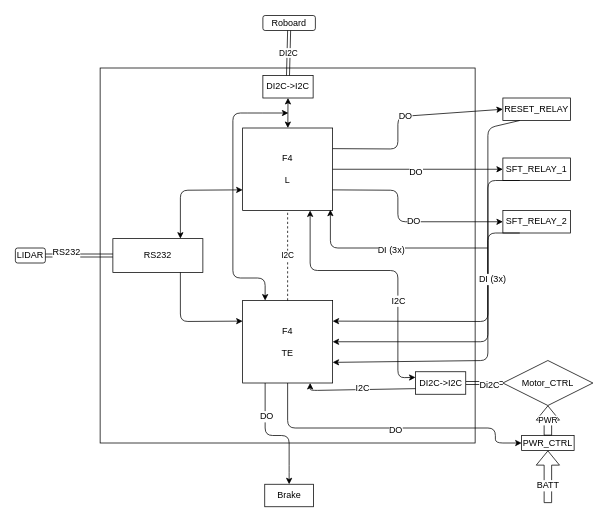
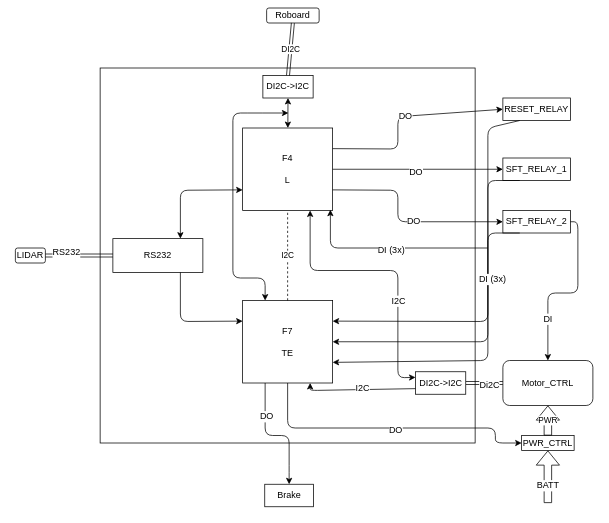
(289, 23) -> (293, 15)
none -> (577, 223)
(288, 342) -> (288, 342)
(548, 383) -> (548, 383)
